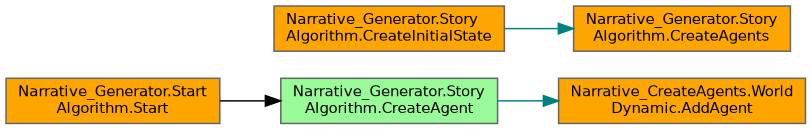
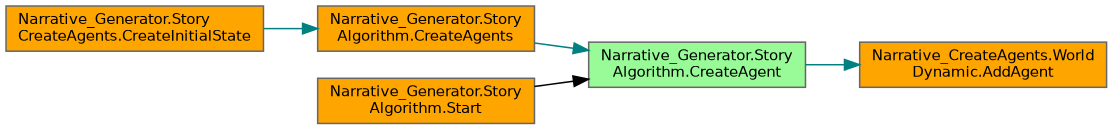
(389, 29) -> (135, 29)
none -> (554, 46)
(113, 101) -> (426, 101)
